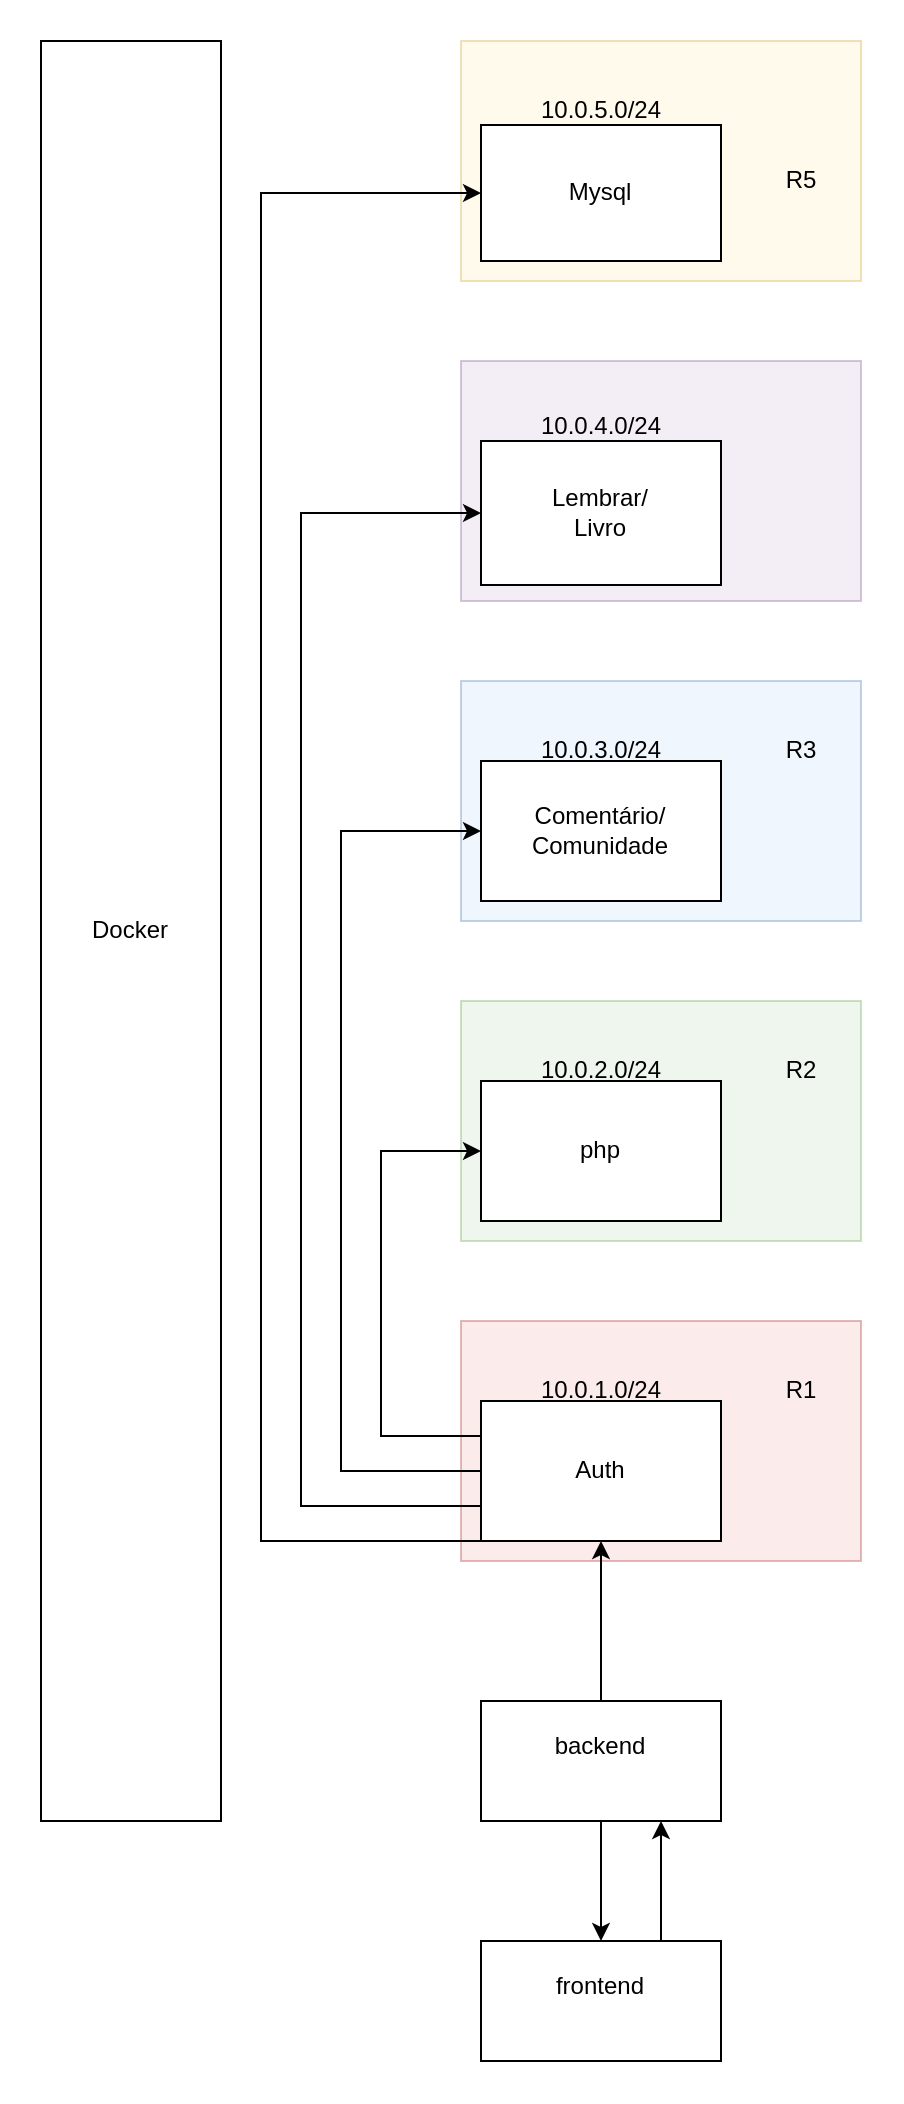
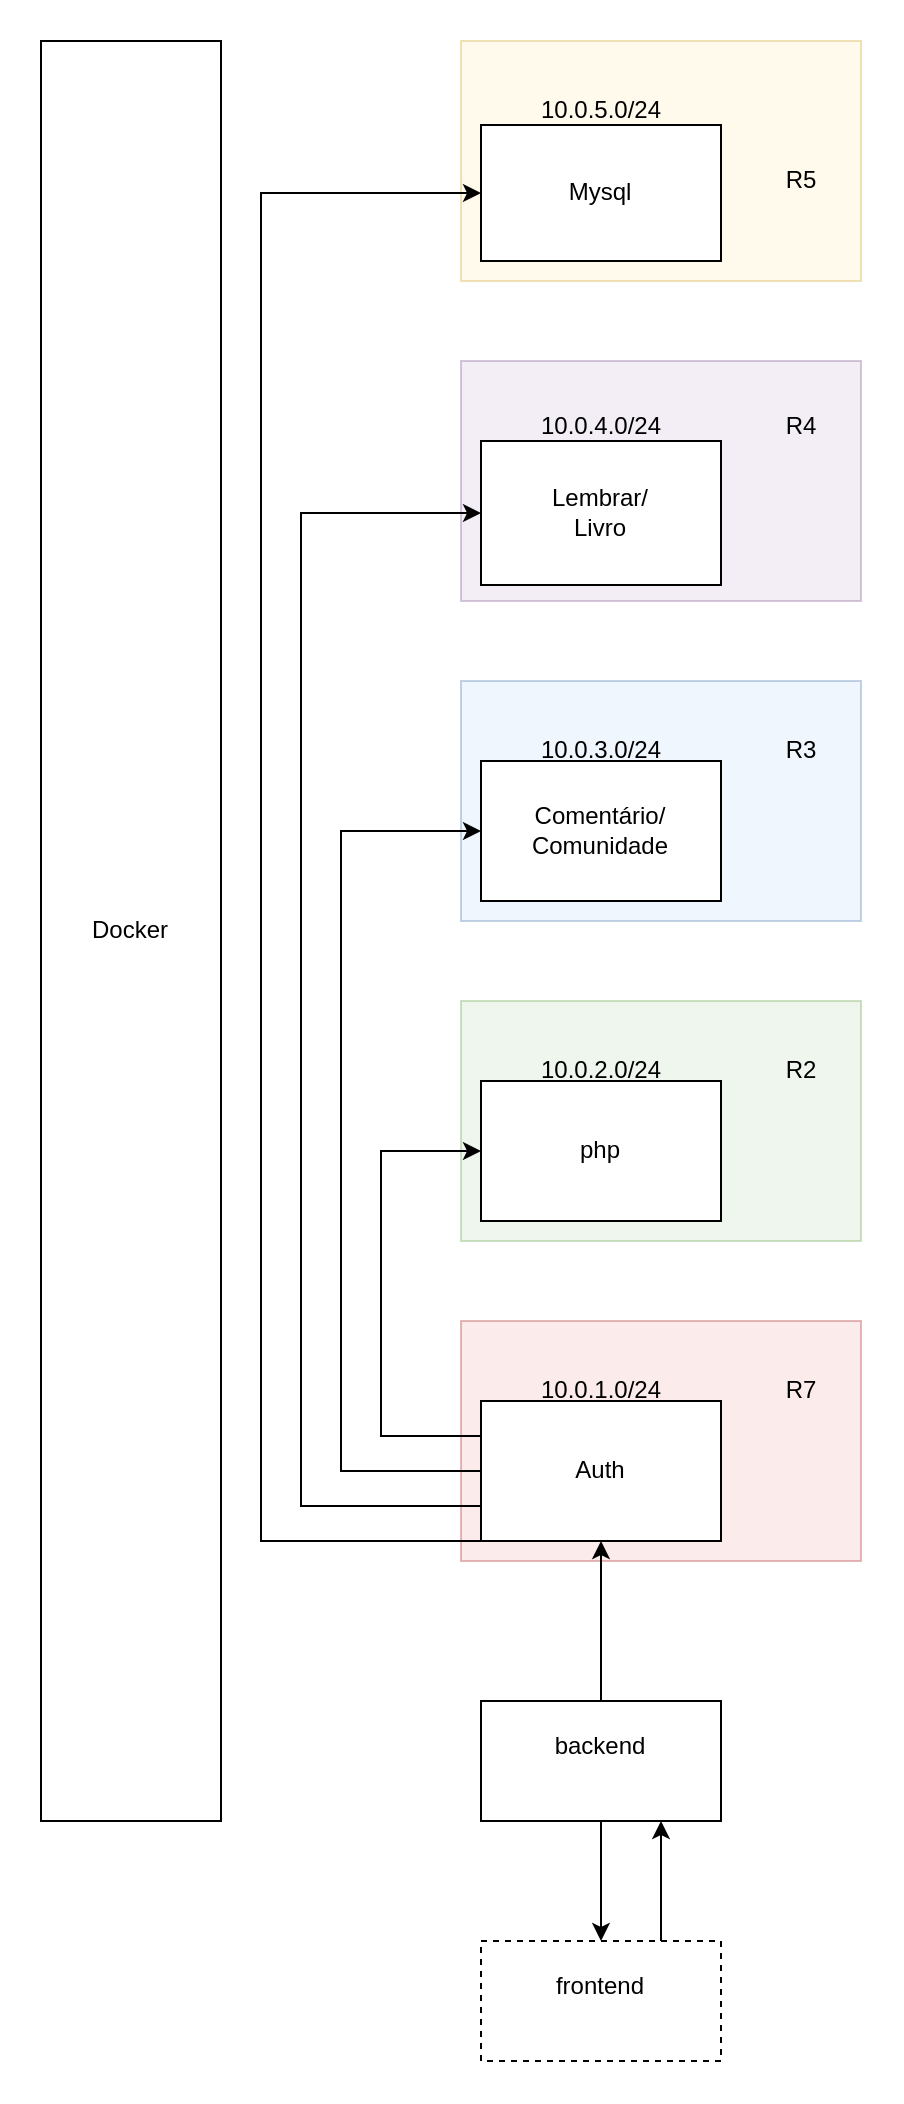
none -> (801, 427)
(802, 1391) -> (802, 1391)
(601, 2001) -> (601, 2001)
